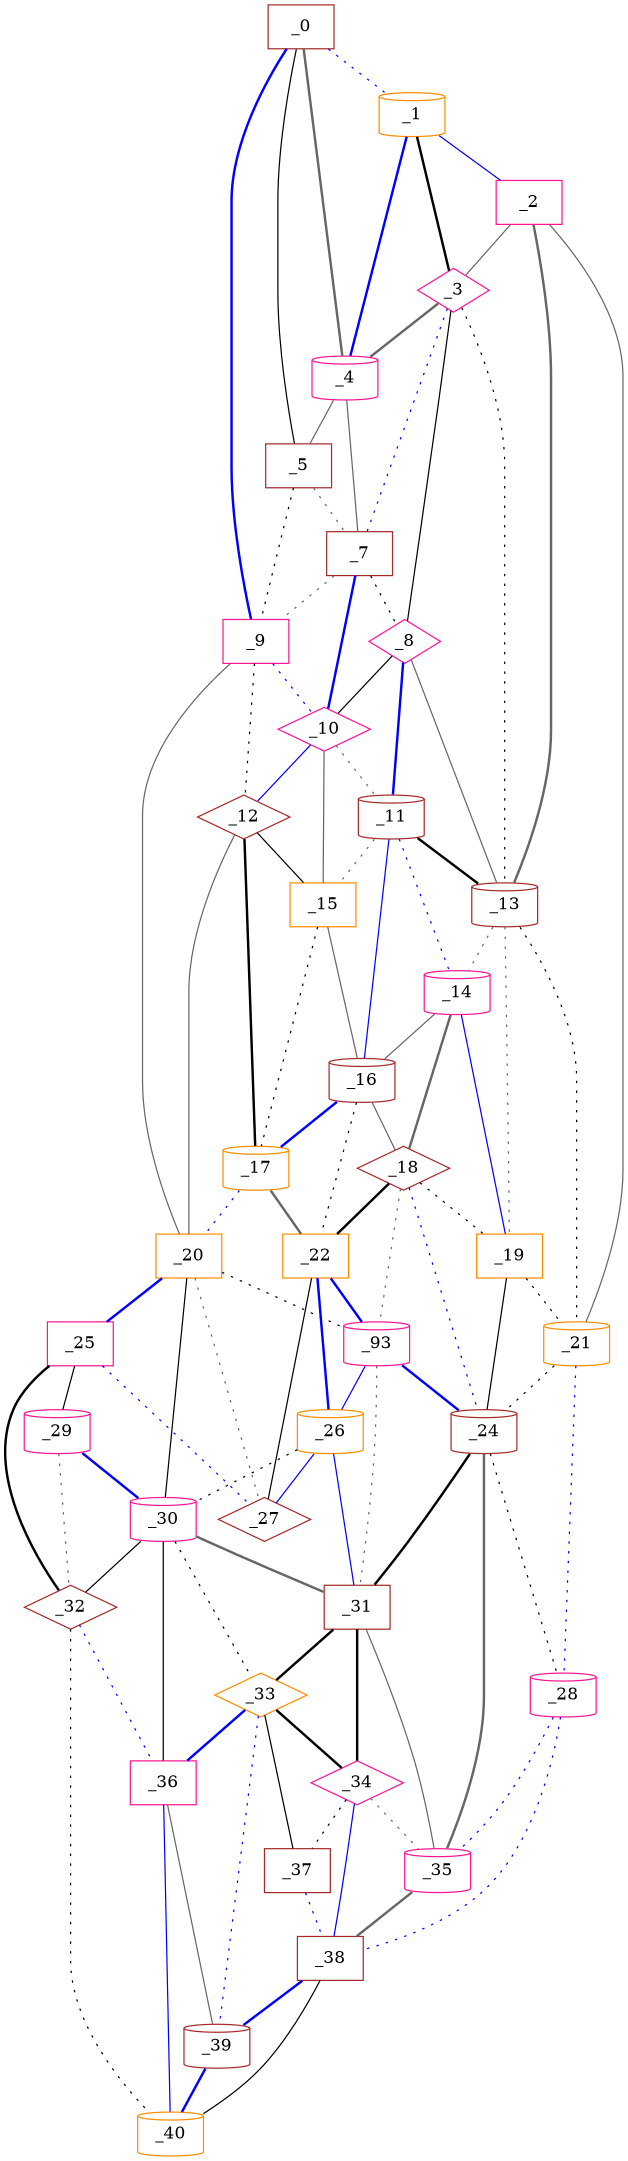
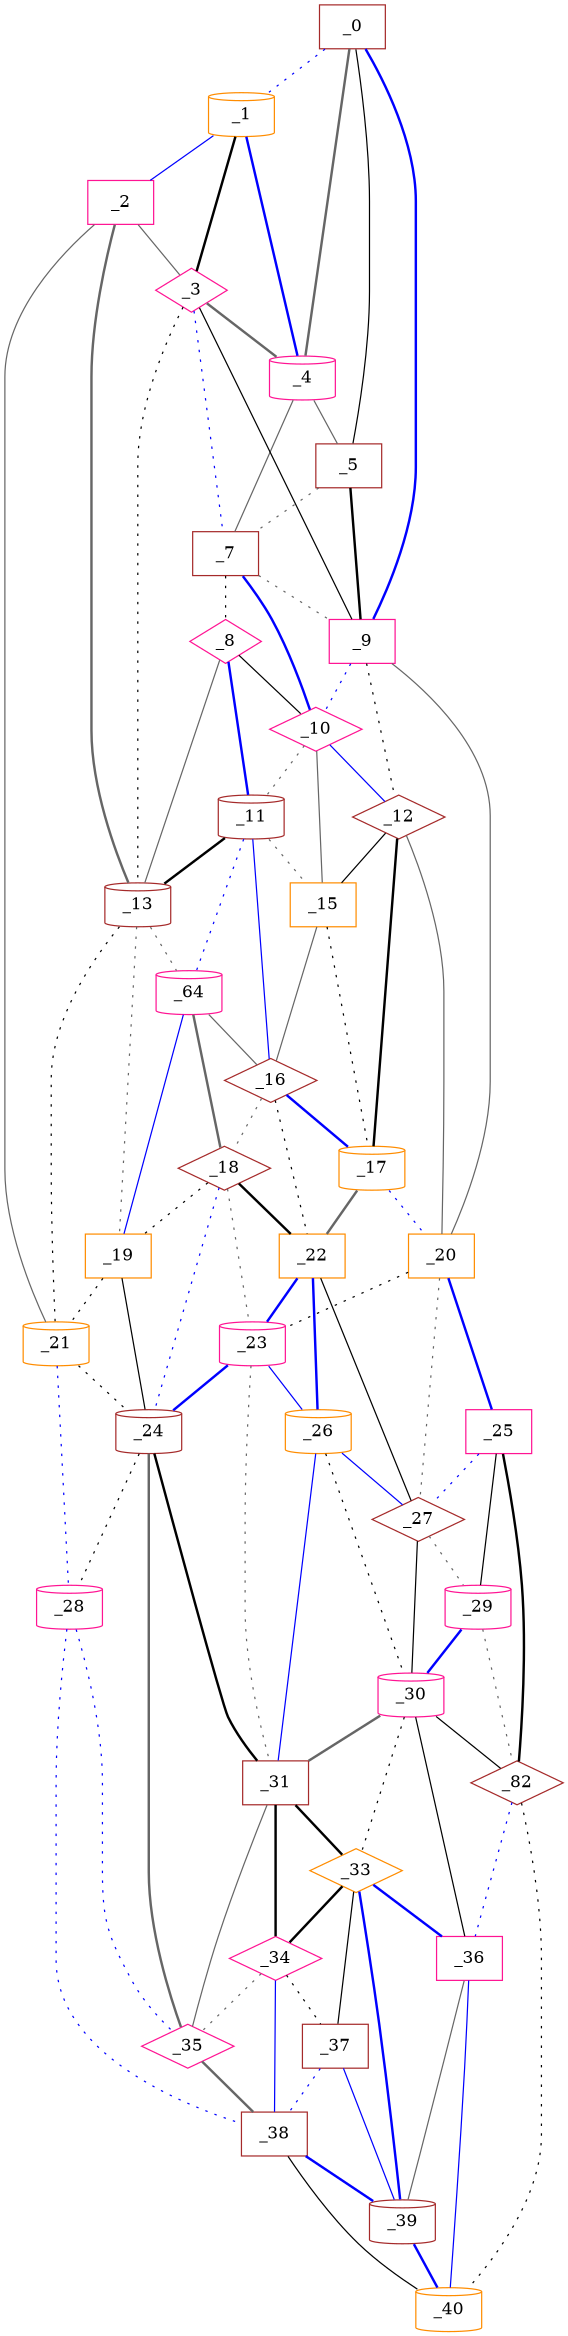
(430, 466) -> (276, 463)
(277, 554) -> (355, 554)
(457, 993) -> (189, 993)
(362, 1080) -> (271, 1080)
(384, 1126) -> (248, 1124)
(377, 1344) -> (252, 1344)
(176, 1388) -> (415, 1607)
none -> (446, 1561)
(71, 1607) -> (517, 1783)
(239, 1870) -> (382, 2045)
(438, 1871) -> (188, 2046)
none -> (369, 2134)
